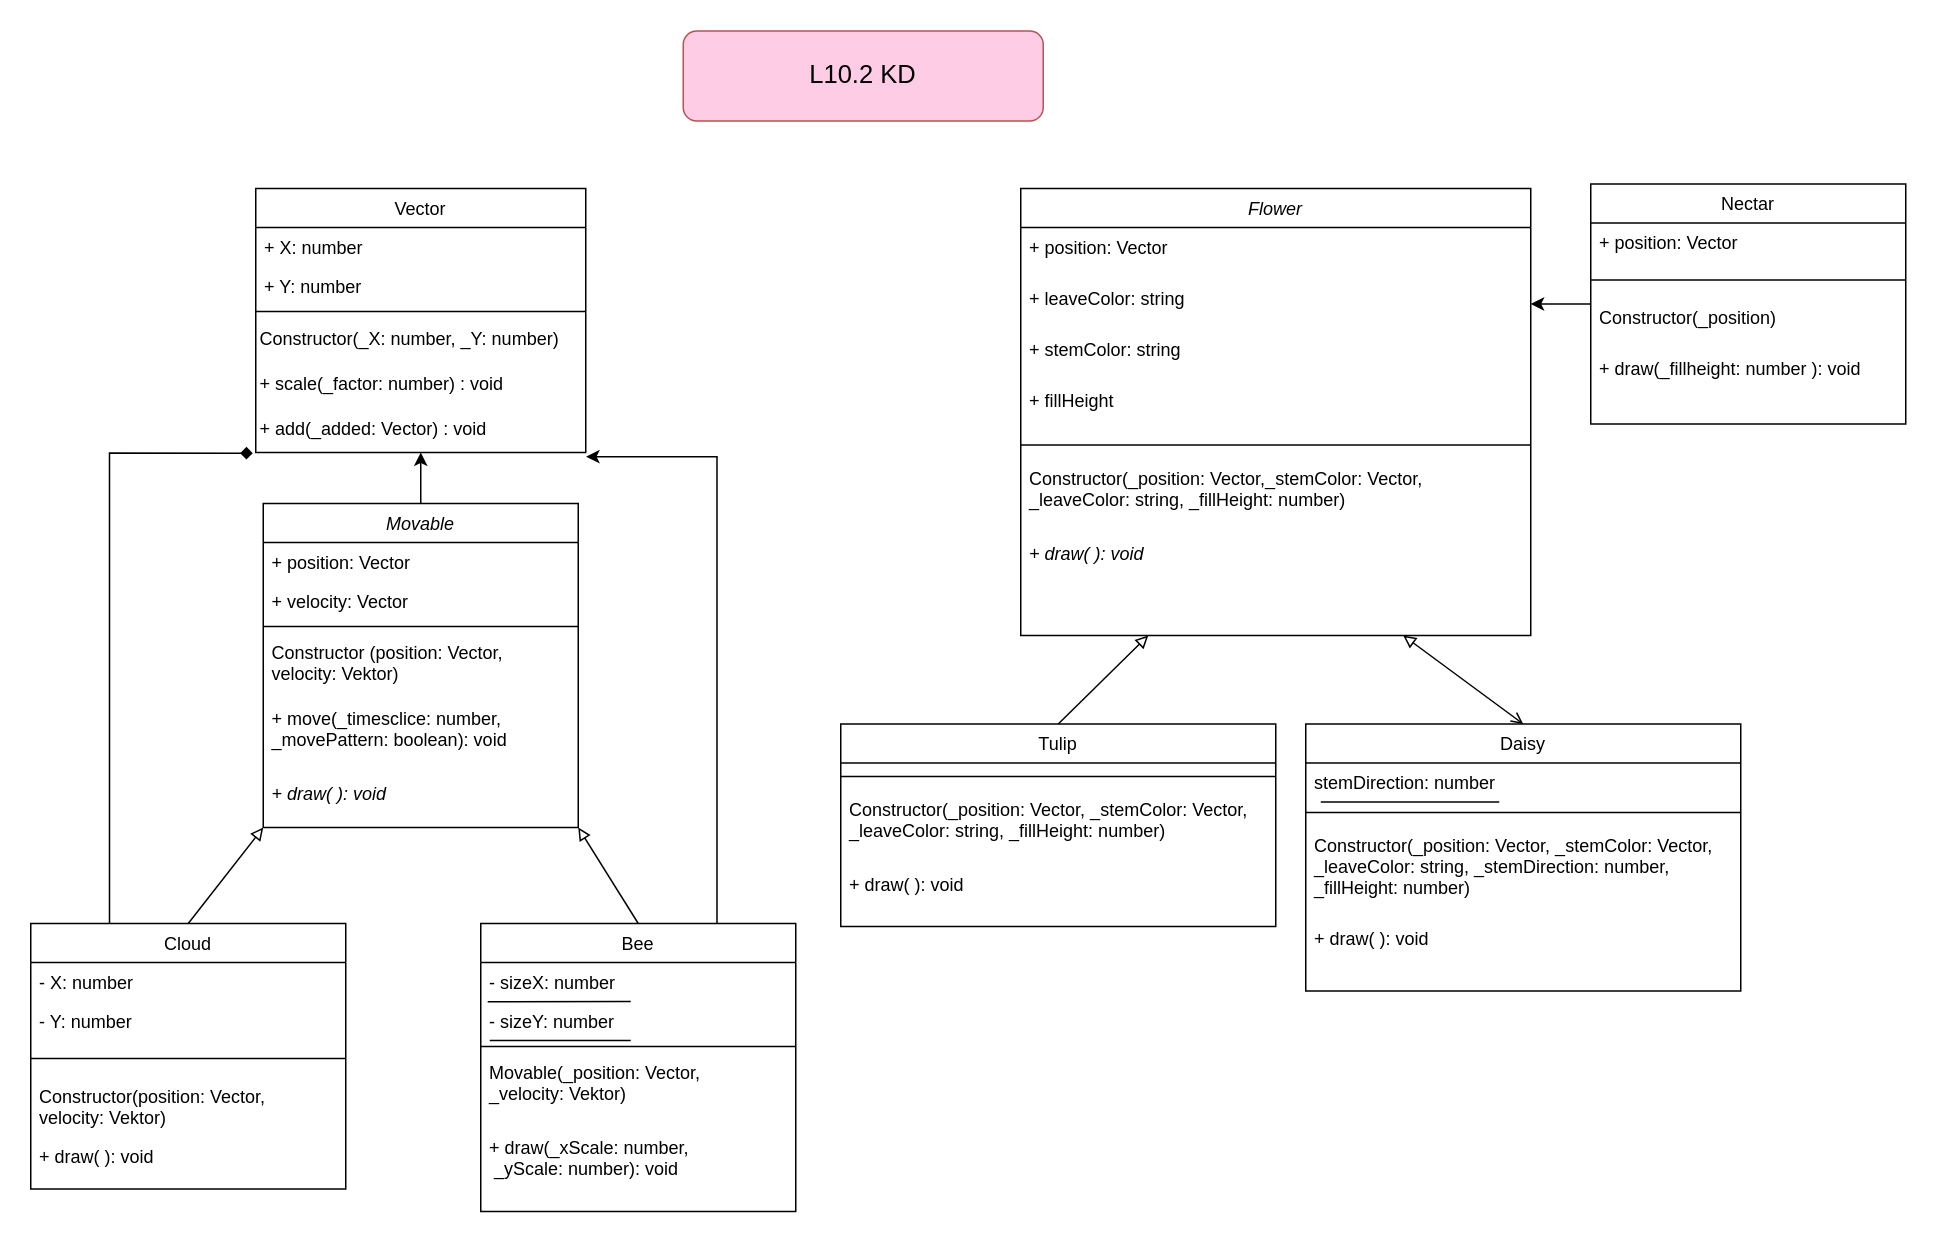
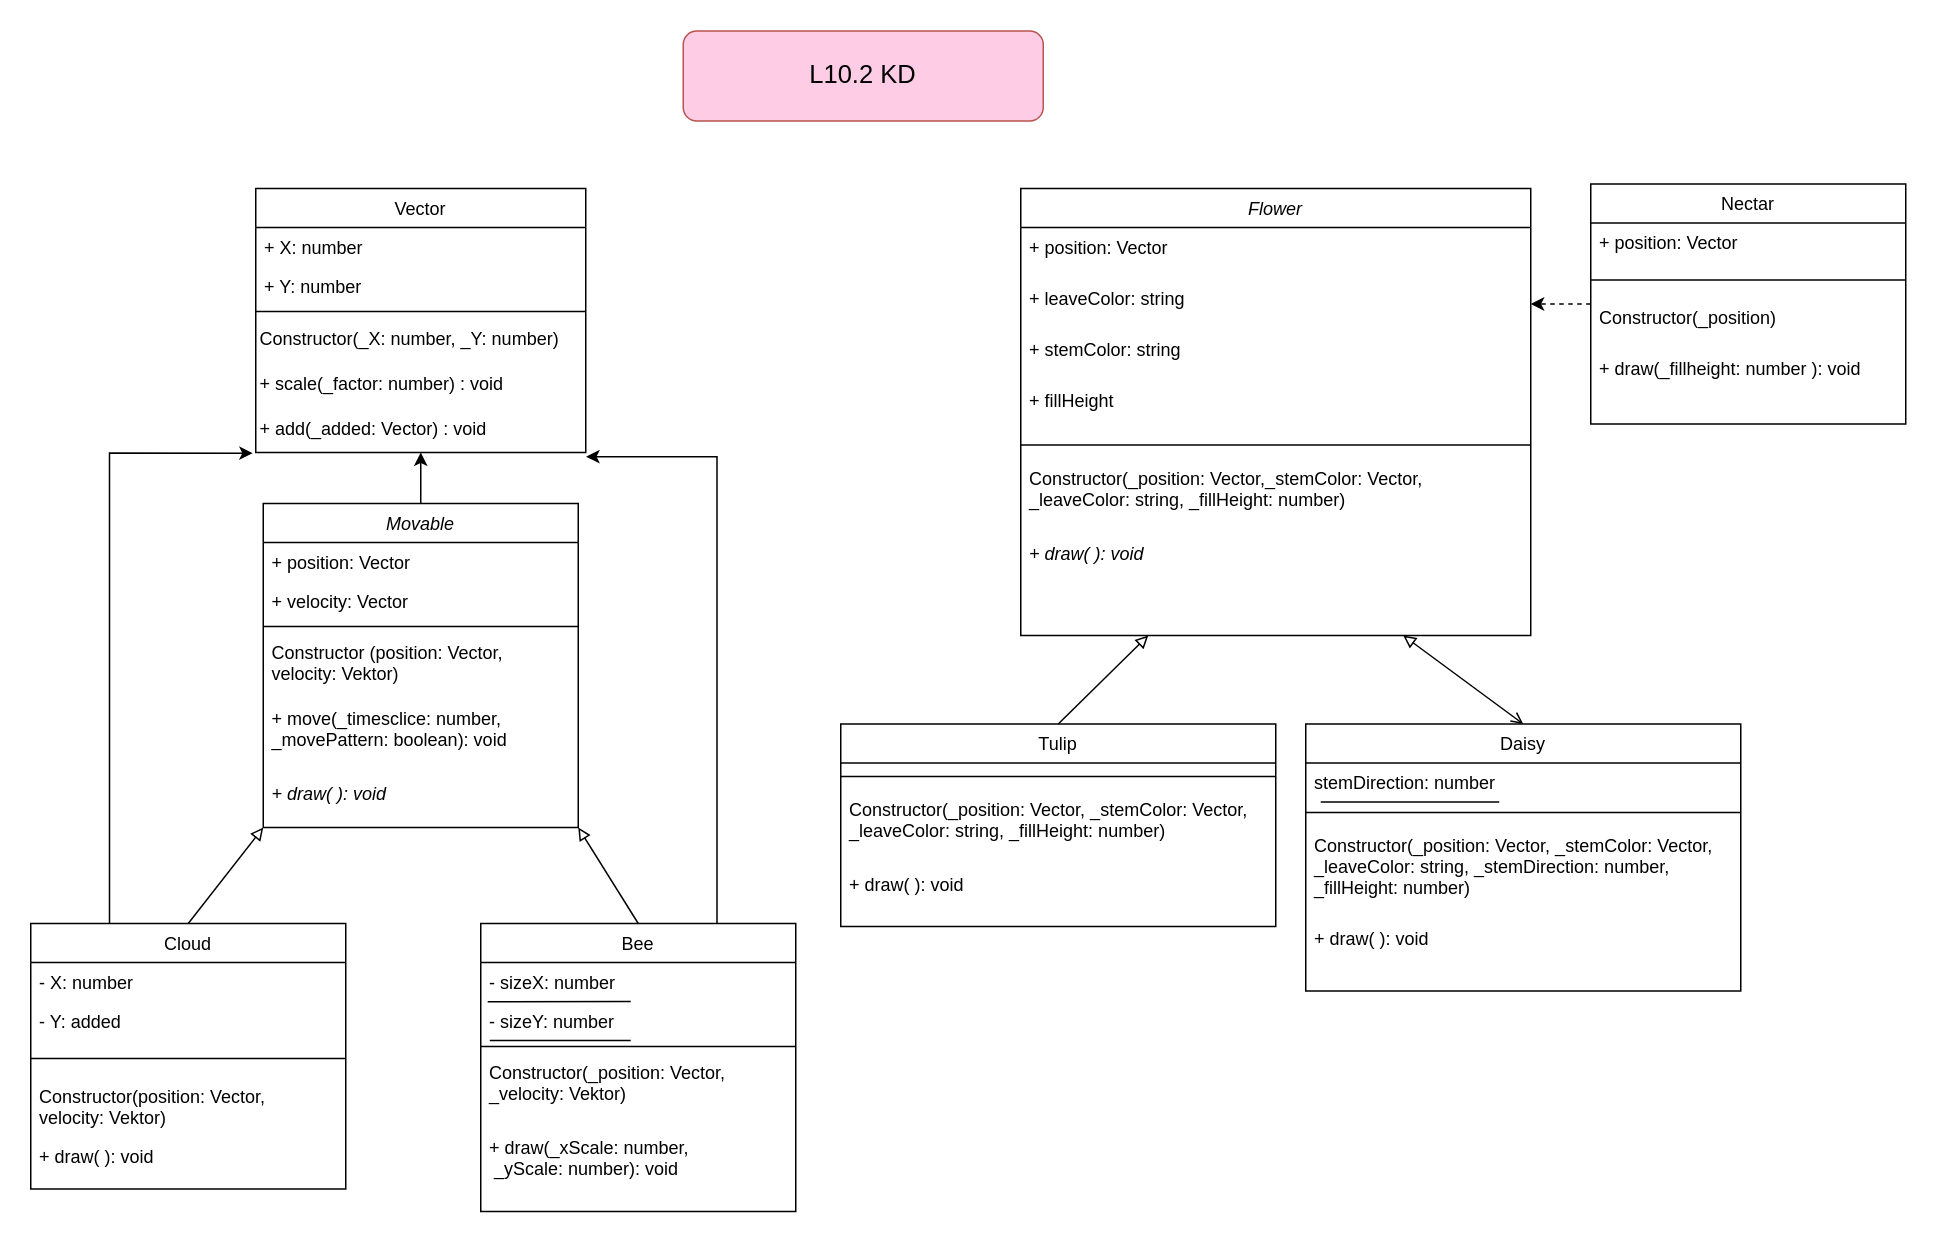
(1566, 304) -> (1566, 304)
(240, 453) -> (241, 453)
(87, 1022) -> (82, 1022)
(606, 1073) -> (629, 1073)
